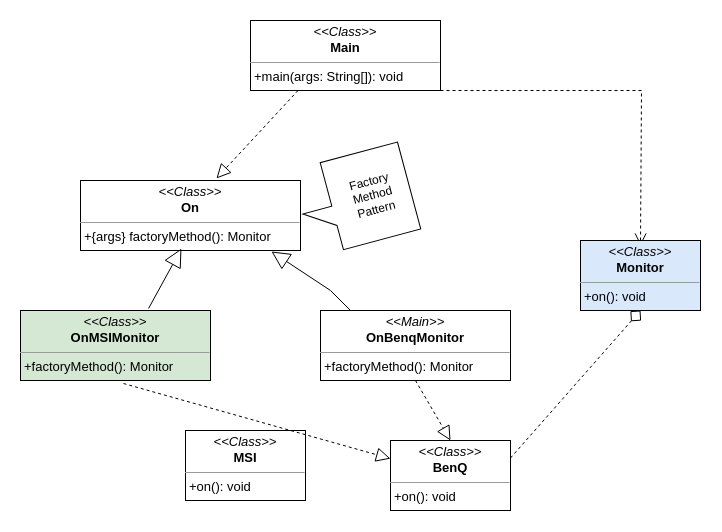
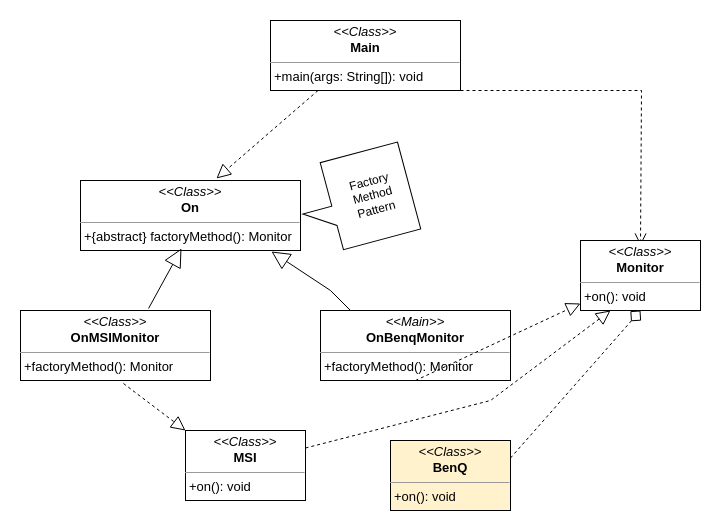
(346, 56) -> (366, 56)
(182, 202) -> (195, 202)
(641, 276) -> (641, 276)
(116, 346) -> (116, 346)
(429, 404) -> (491, 345)
none -> (463, 407)
(252, 420) -> (148, 402)
(451, 476) -> (451, 476)
